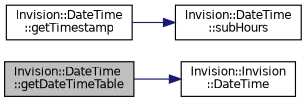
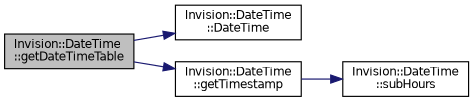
none -> (149, 64)
(238, 79) -> (238, 23)
